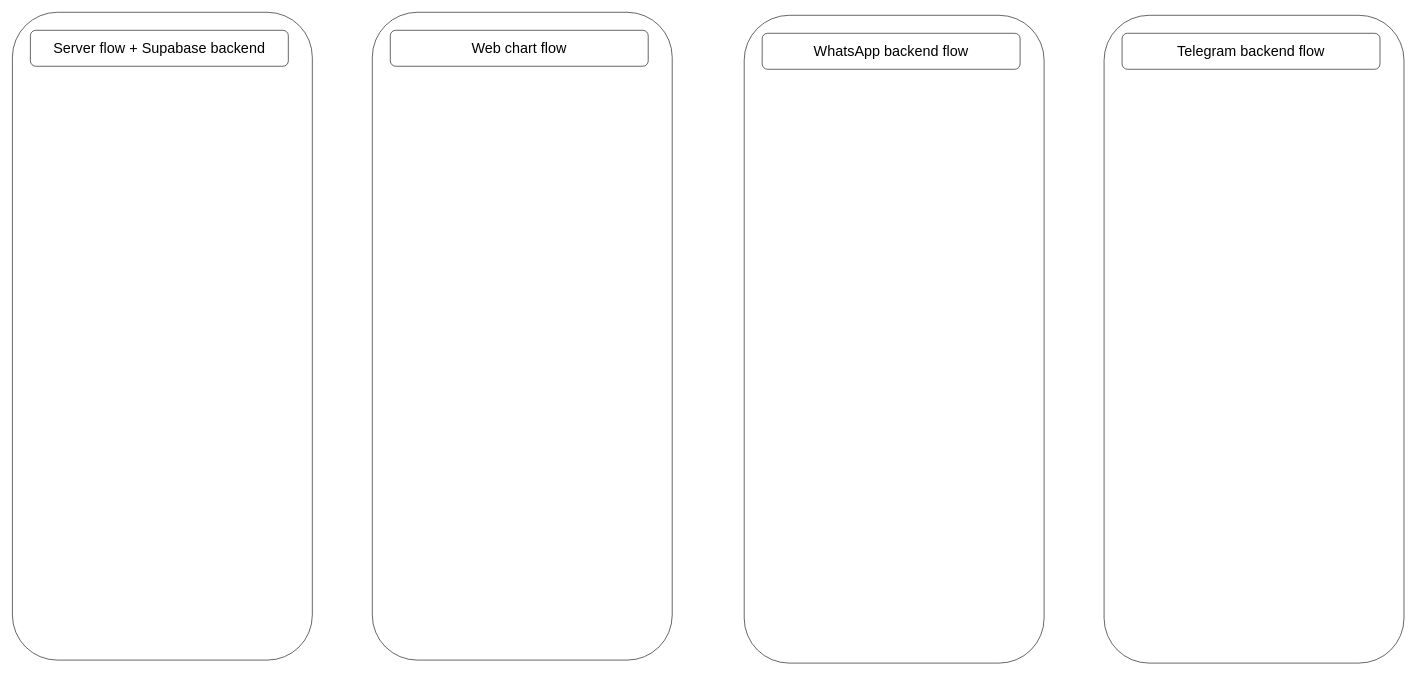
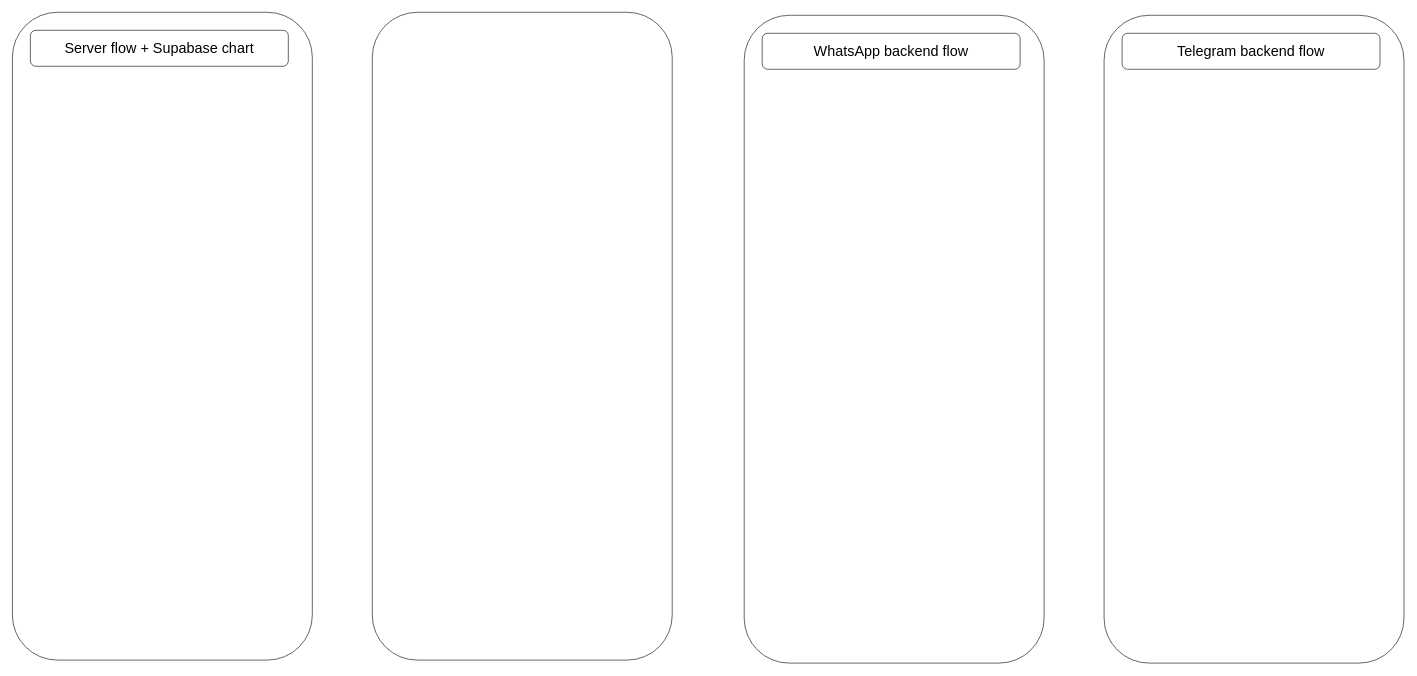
(159, 48) -> (159, 48)
(519, 48) -> none
